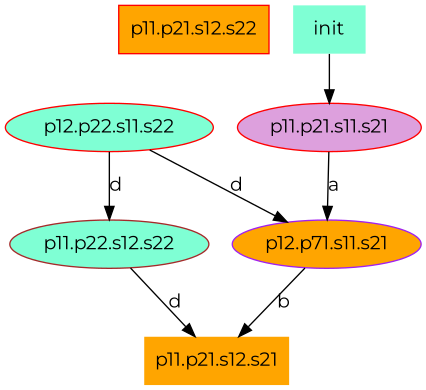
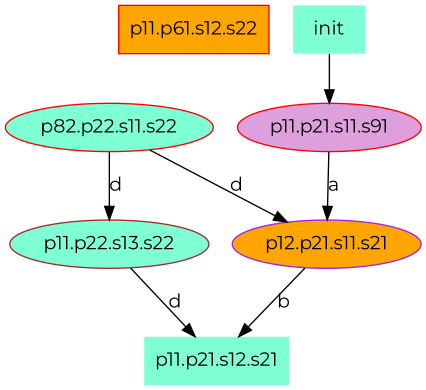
(194, 30) -> (194, 30)
(109, 127) -> (109, 127)
(329, 127) -> (329, 127)
(109, 244) -> (109, 244)
(327, 244) -> (327, 244)
(217, 361) -> (217, 361)
